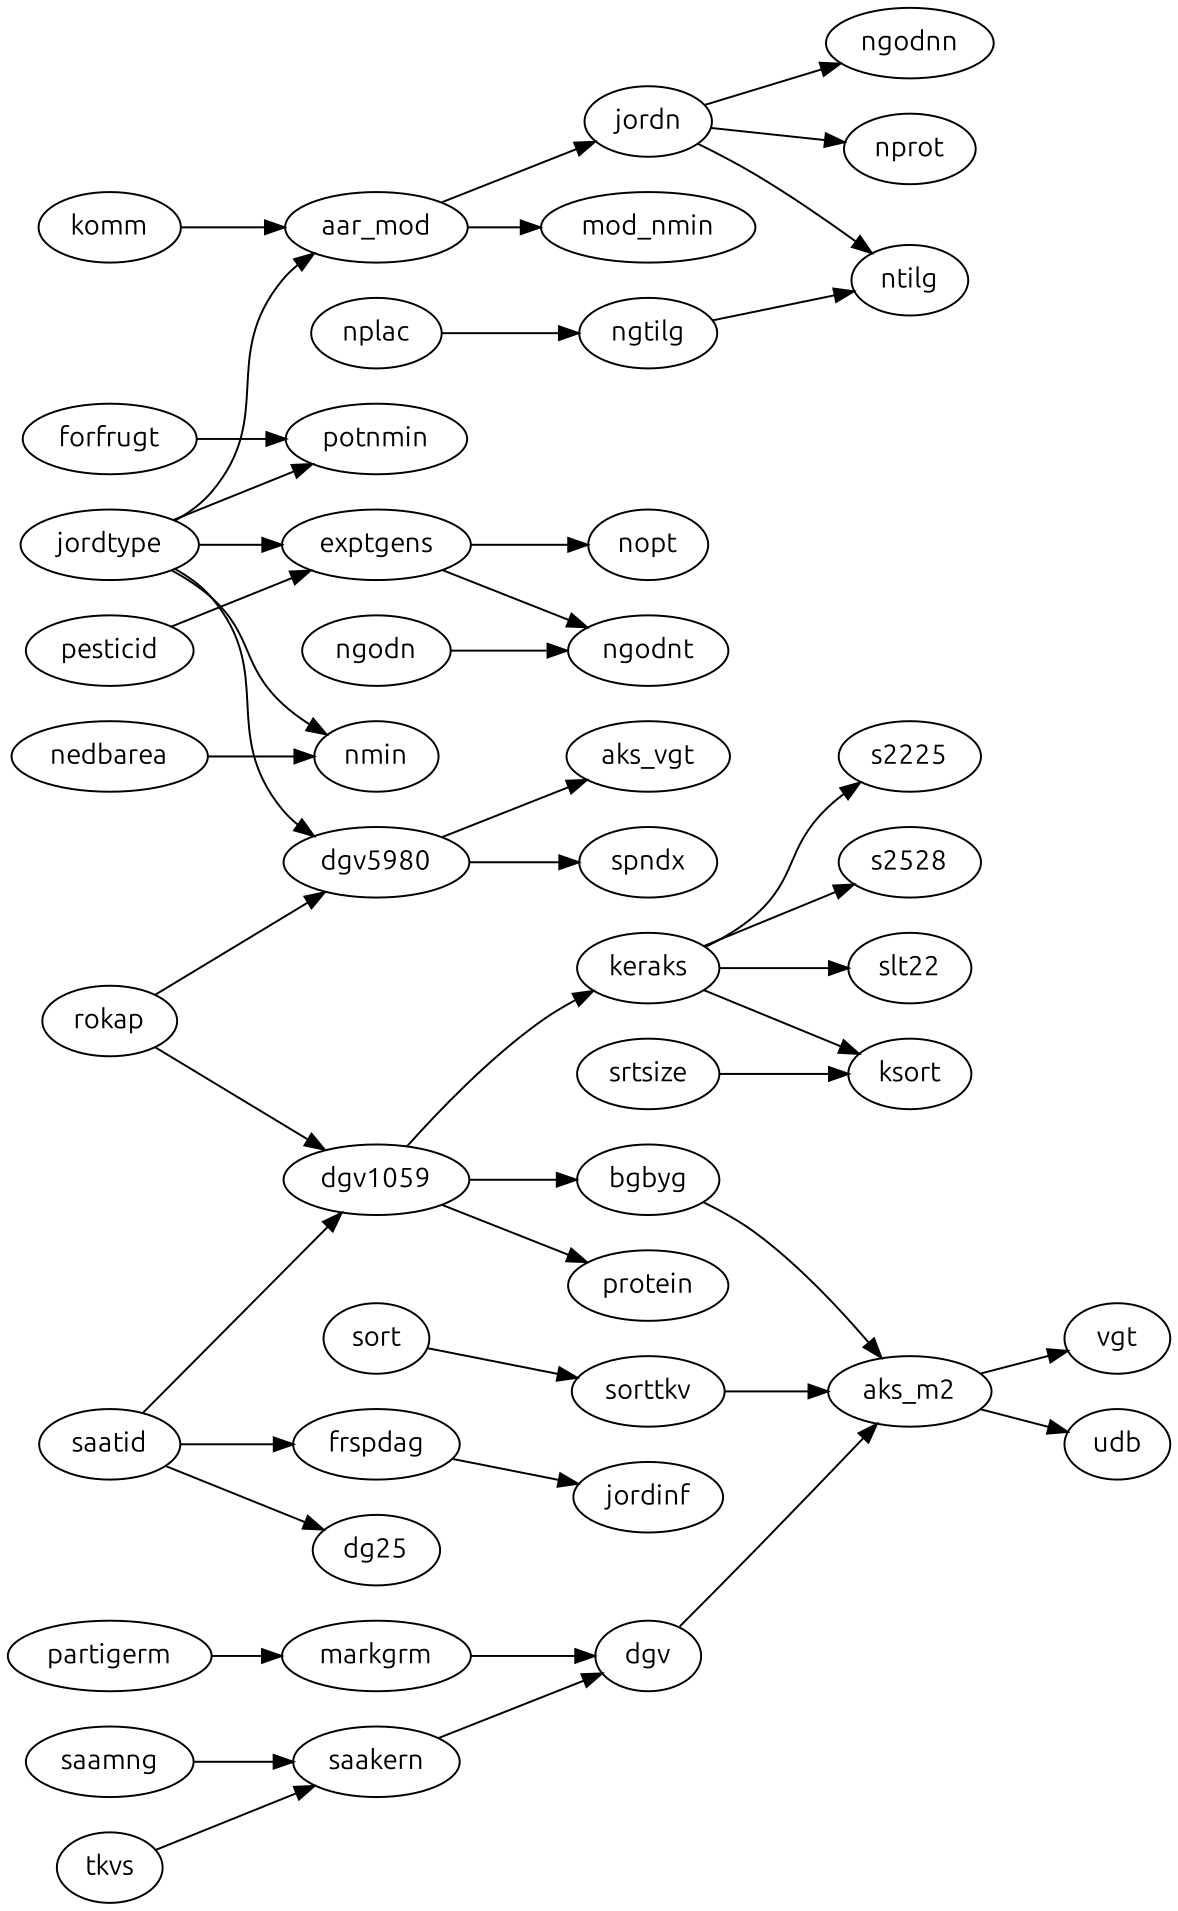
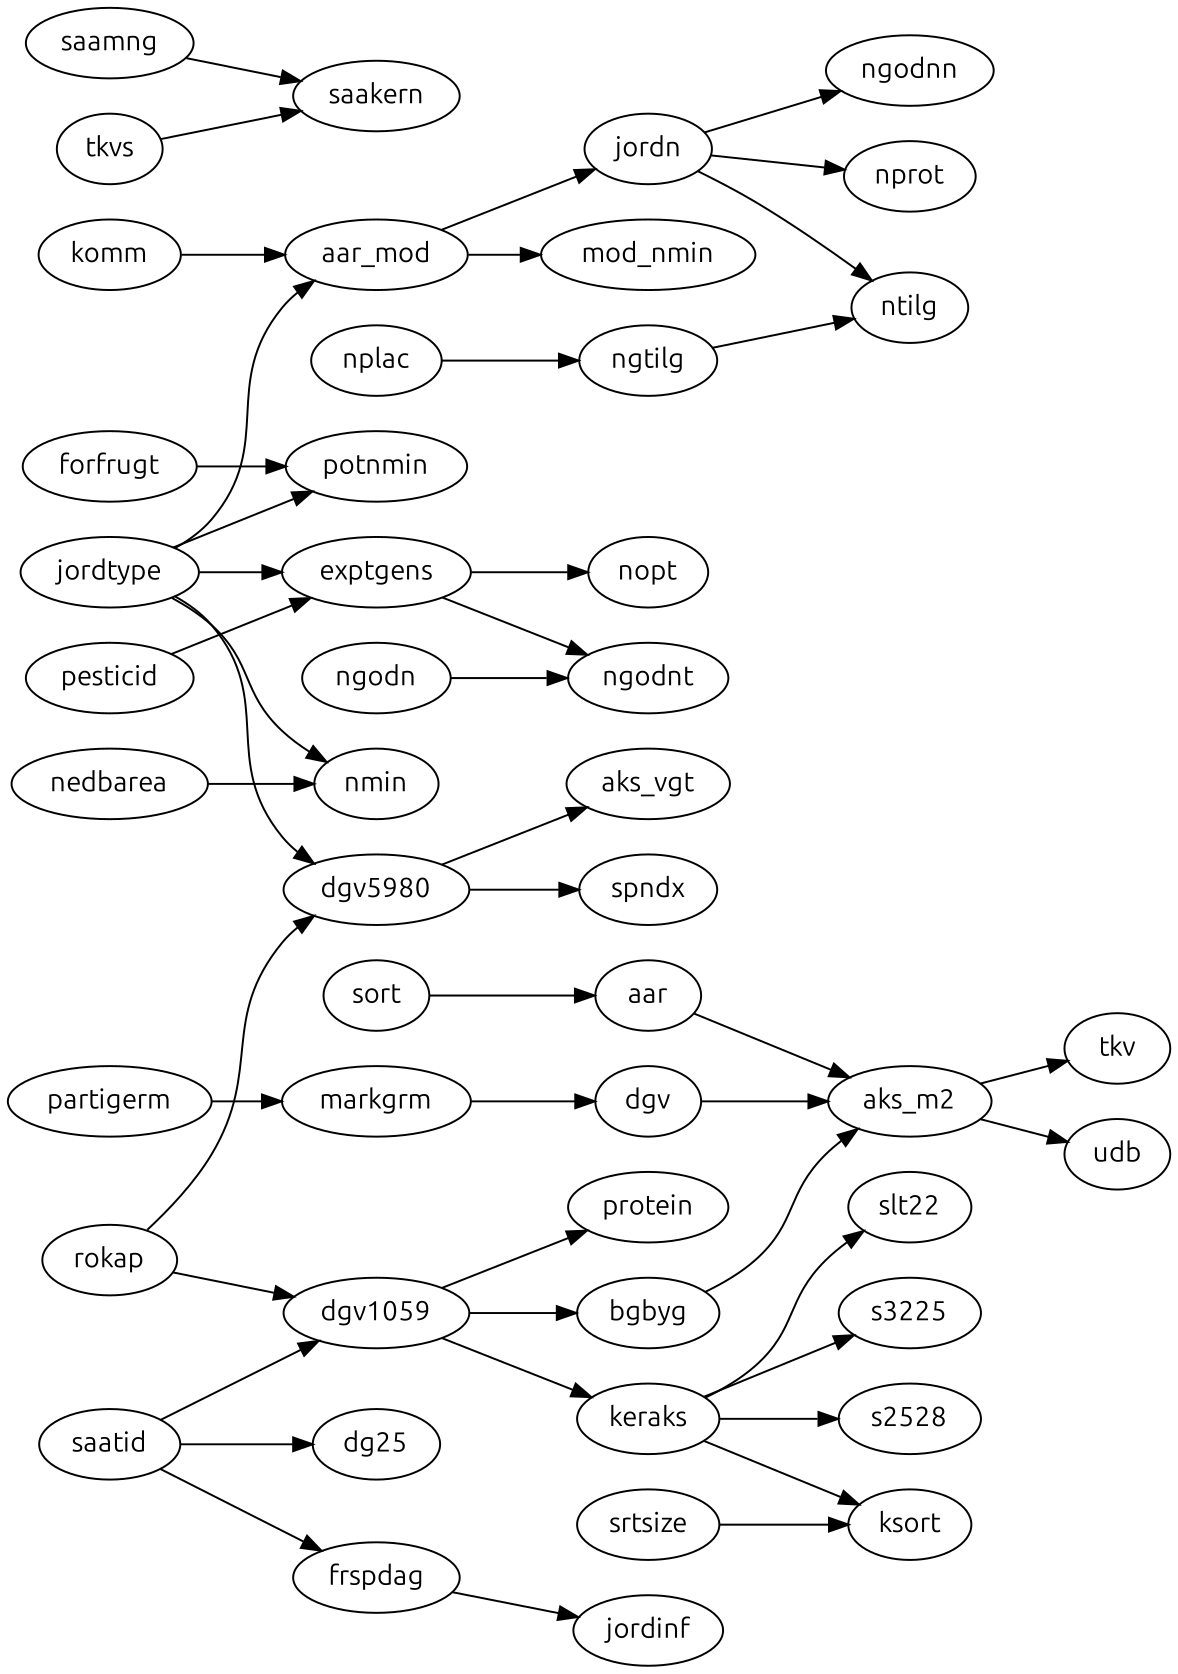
(910, 756) -> (910, 1313)
(1117, 1338) -> (1117, 1048)
(648, 1391) -> (648, 996)
(511, 1709) -> none
